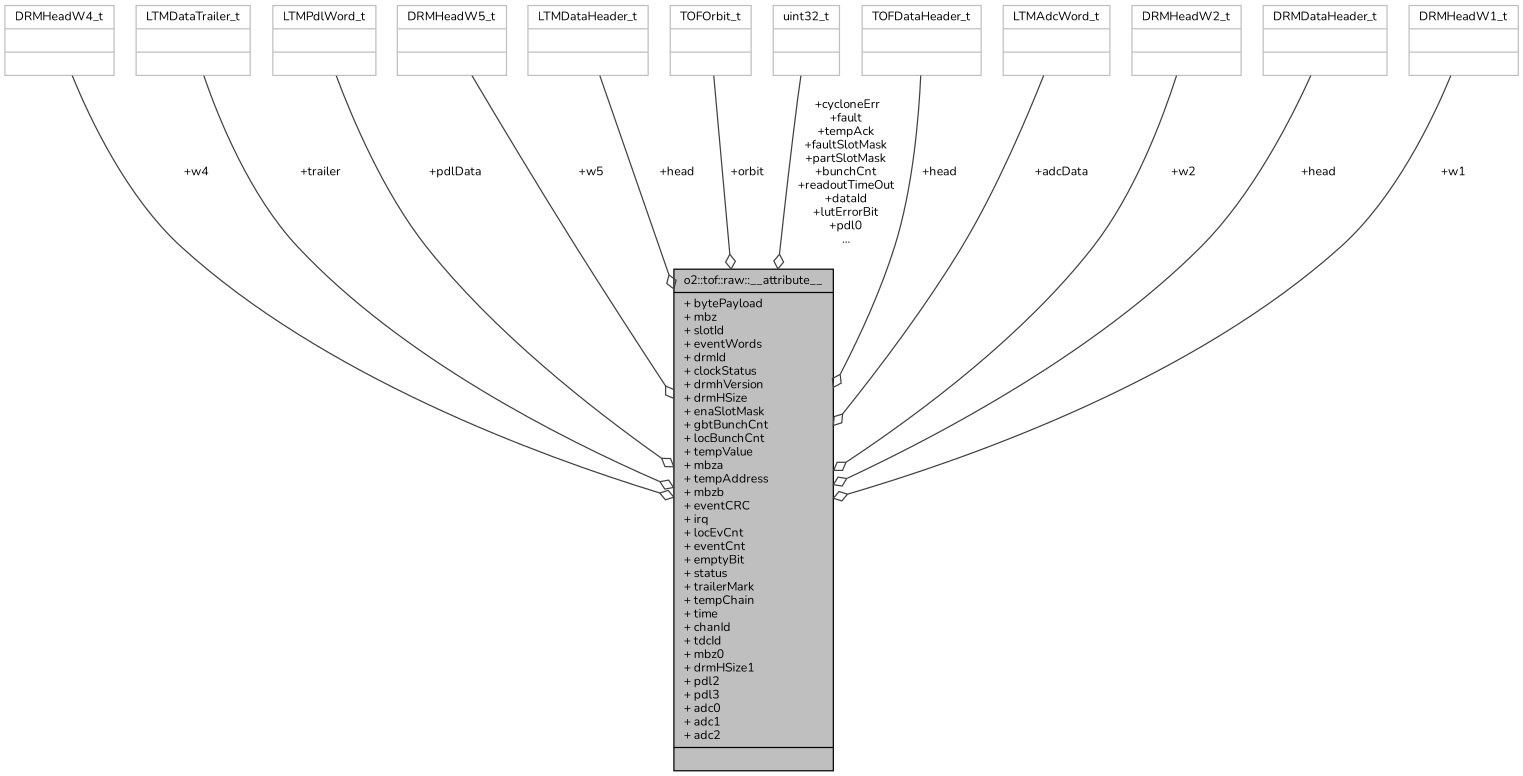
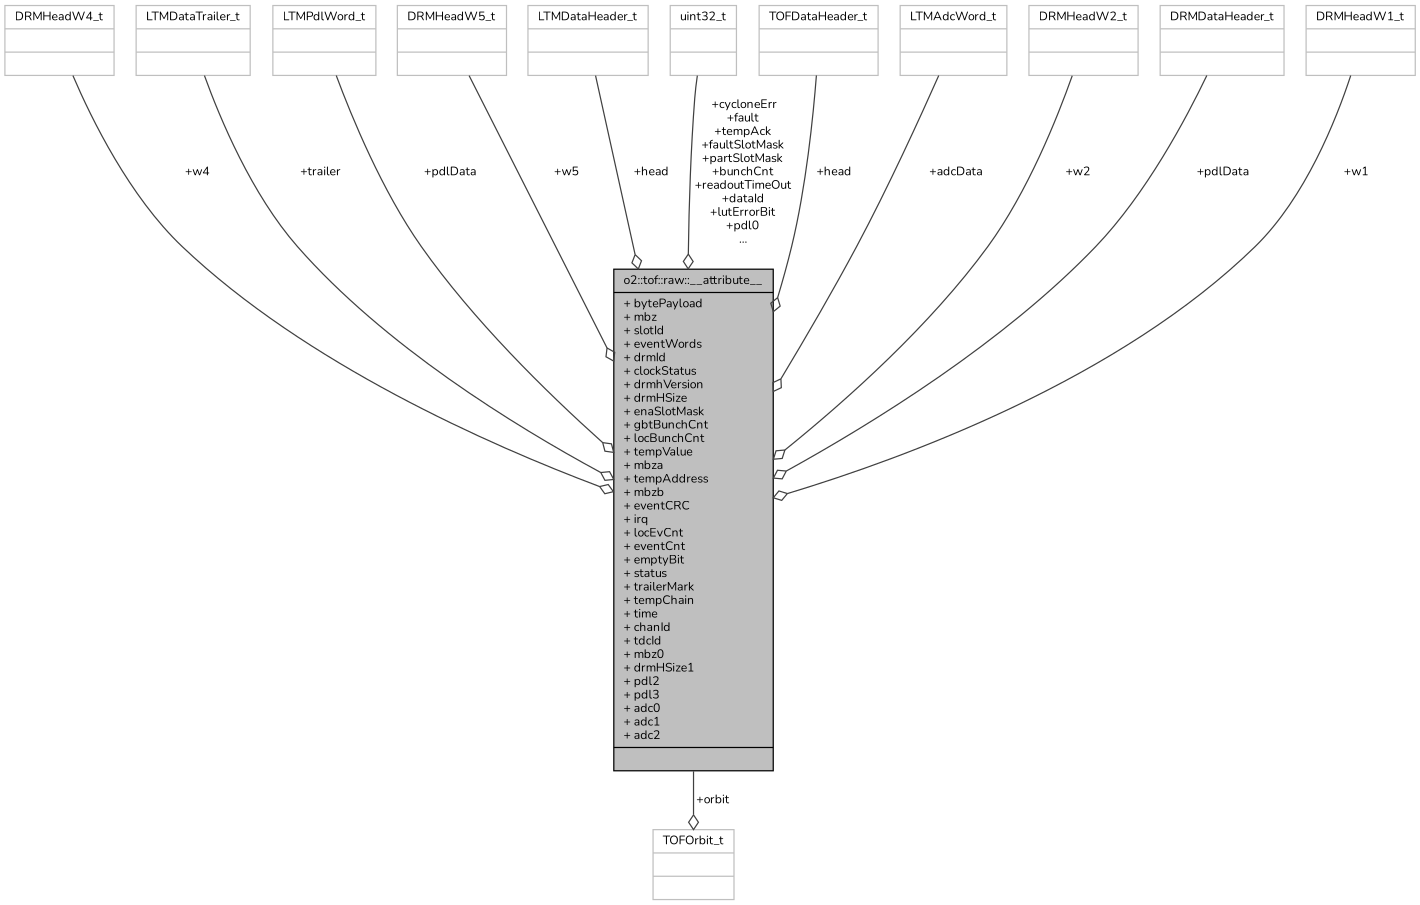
(722, 165) -> (694, 793)
(1317, 172) -> (1222, 172)
